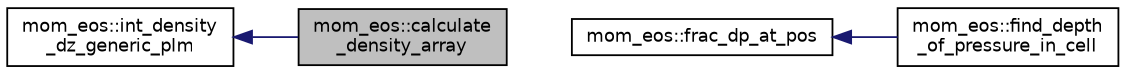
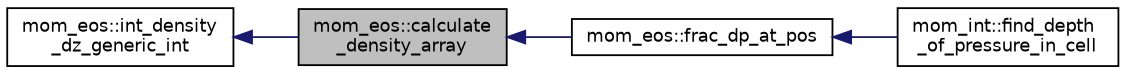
(120, 37) -> (120, 37)
none -> (549, 37)
(1008, 37) -> (1008, 37)
